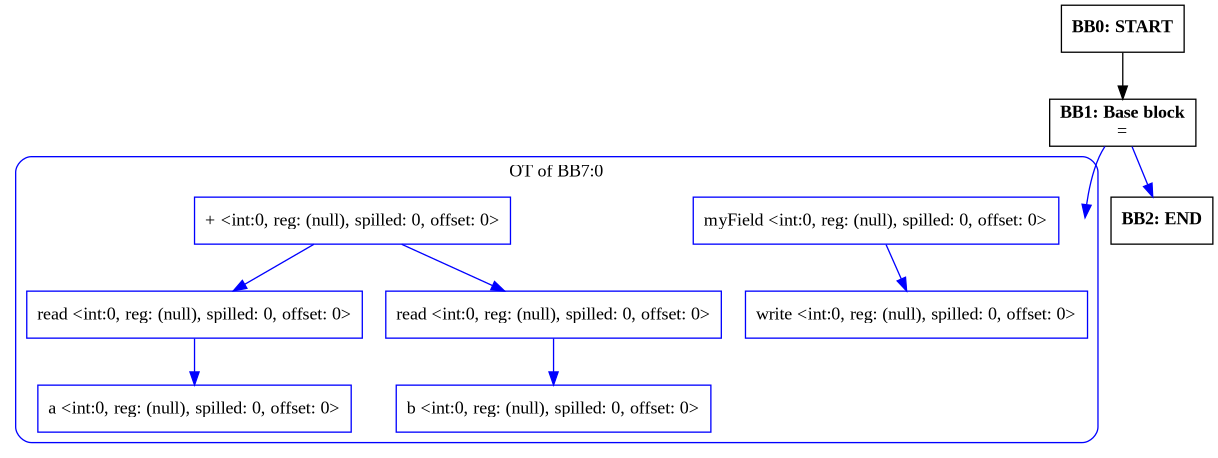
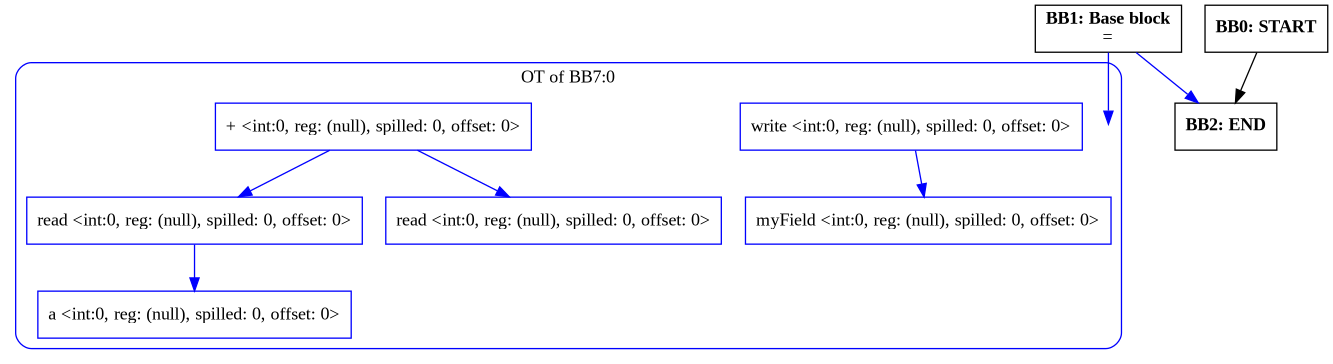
(1123, 69) -> (1249, 72)
(894, 262) -> (919, 167)
(554, 409) -> none
